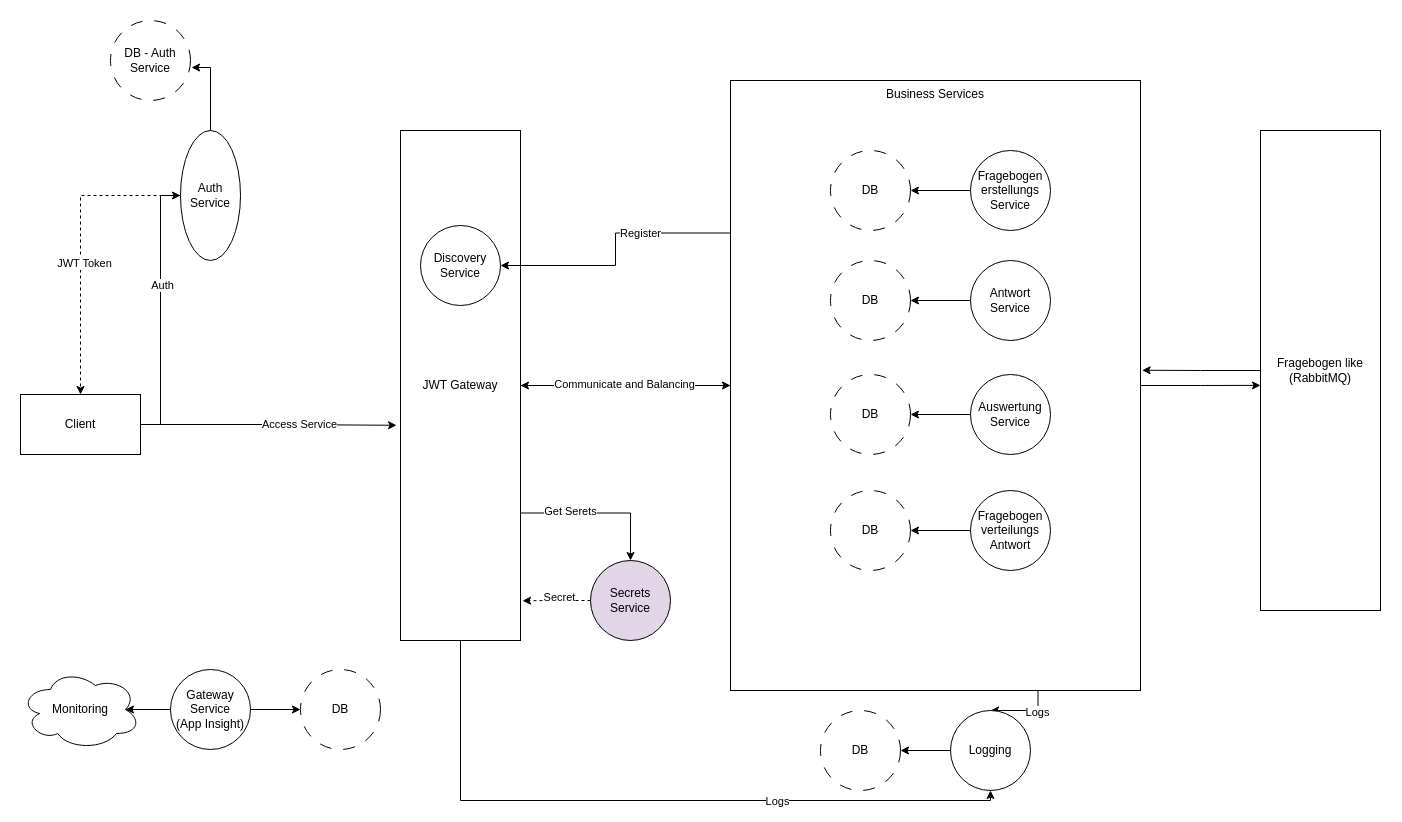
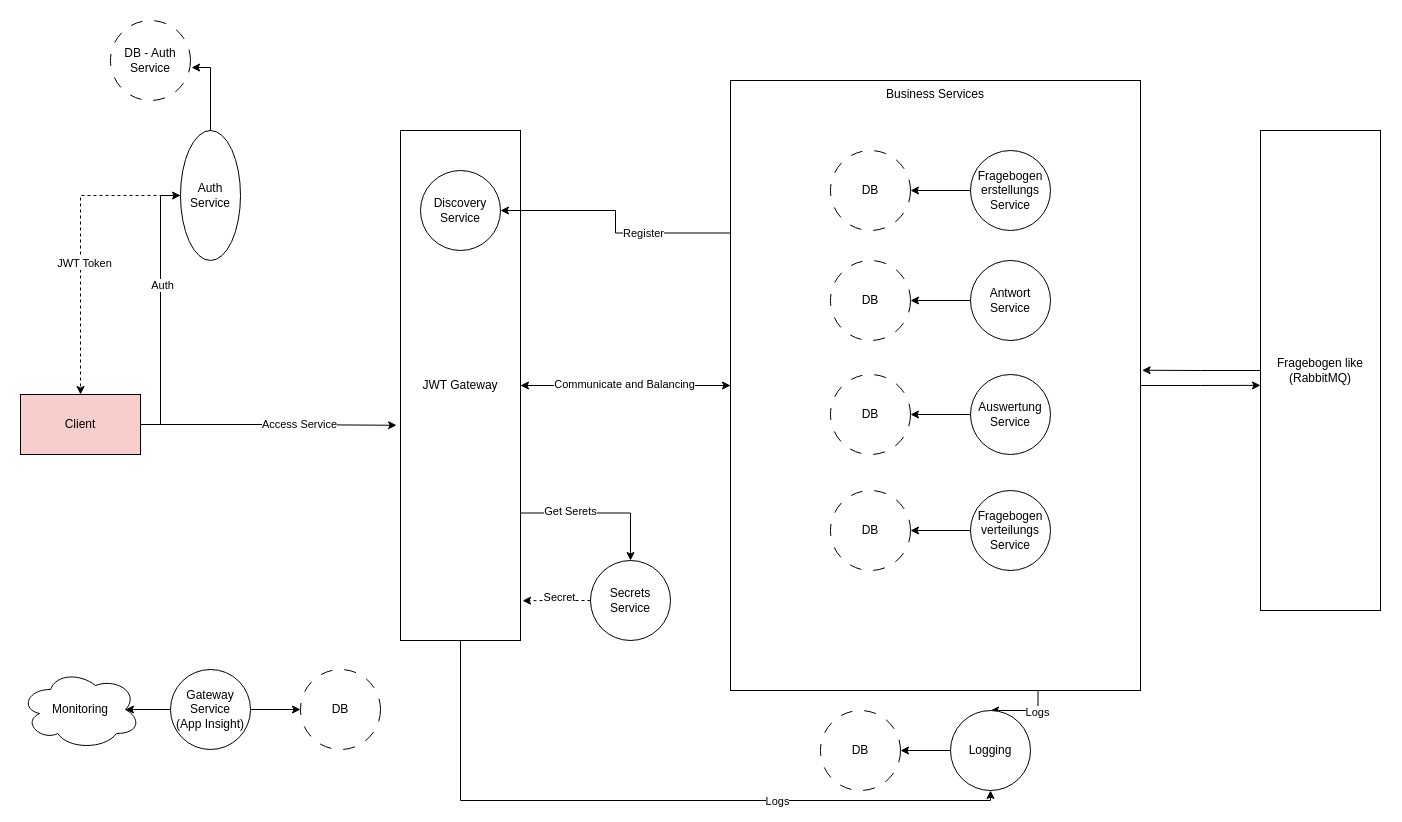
(461, 266) -> (461, 211)
(81, 425) -> (81, 425)
(1011, 531) -> (1011, 531)
(631, 601) -> (631, 601)
